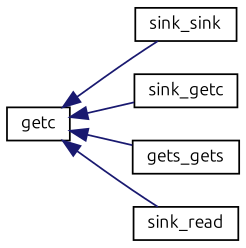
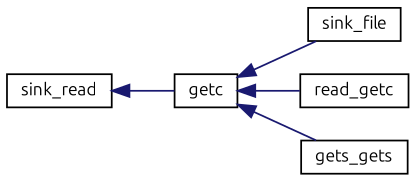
(186, 24) -> (354, 24)
(186, 91) -> (354, 91)
(117, 180) -> (152, 91)
